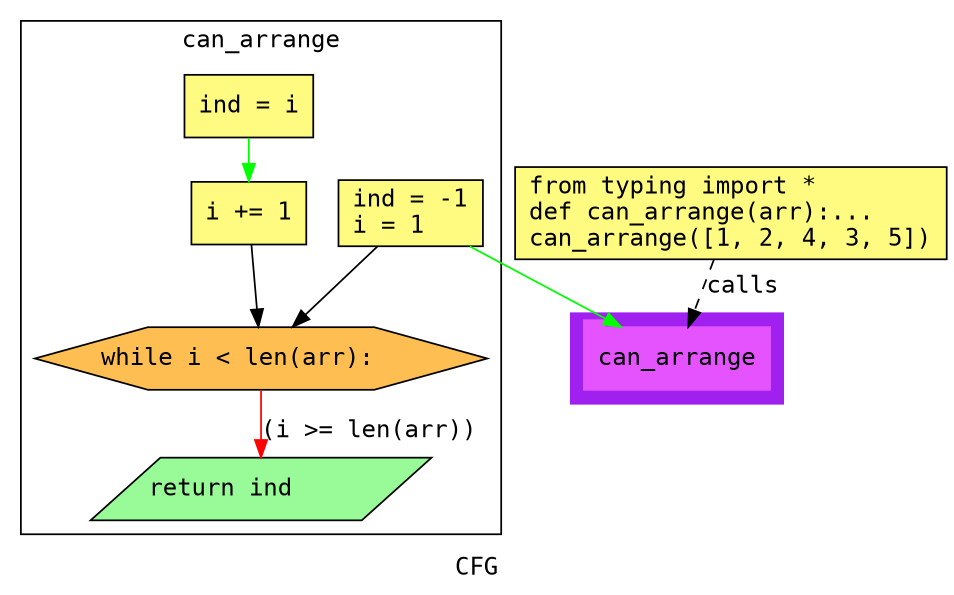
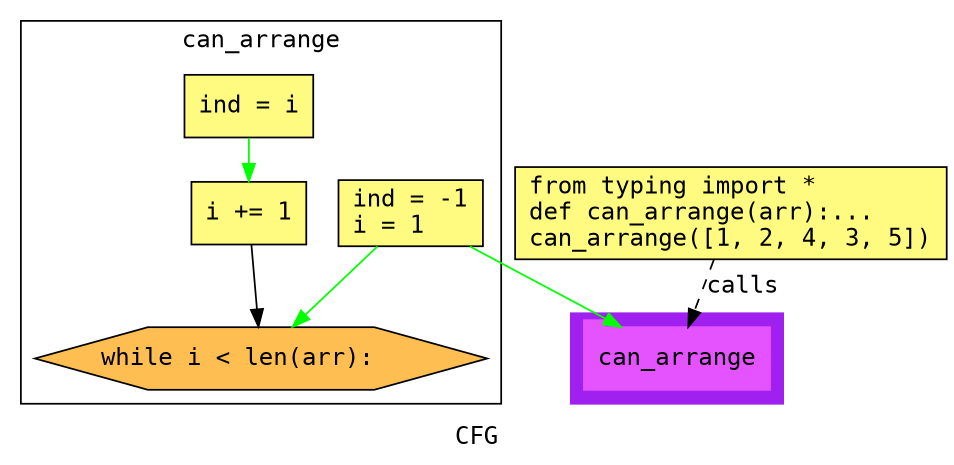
(342, 280) -> (342, 280)
(261, 489) -> none
